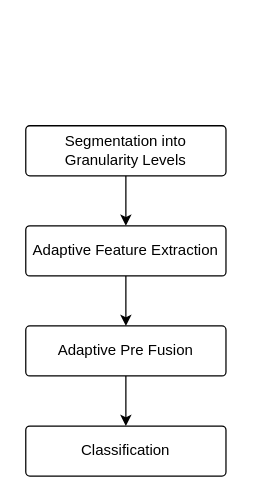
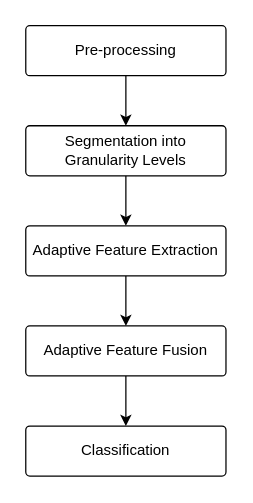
none -> (126, 51)
none -> (126, 97)
(126, 351) -> (126, 351)
